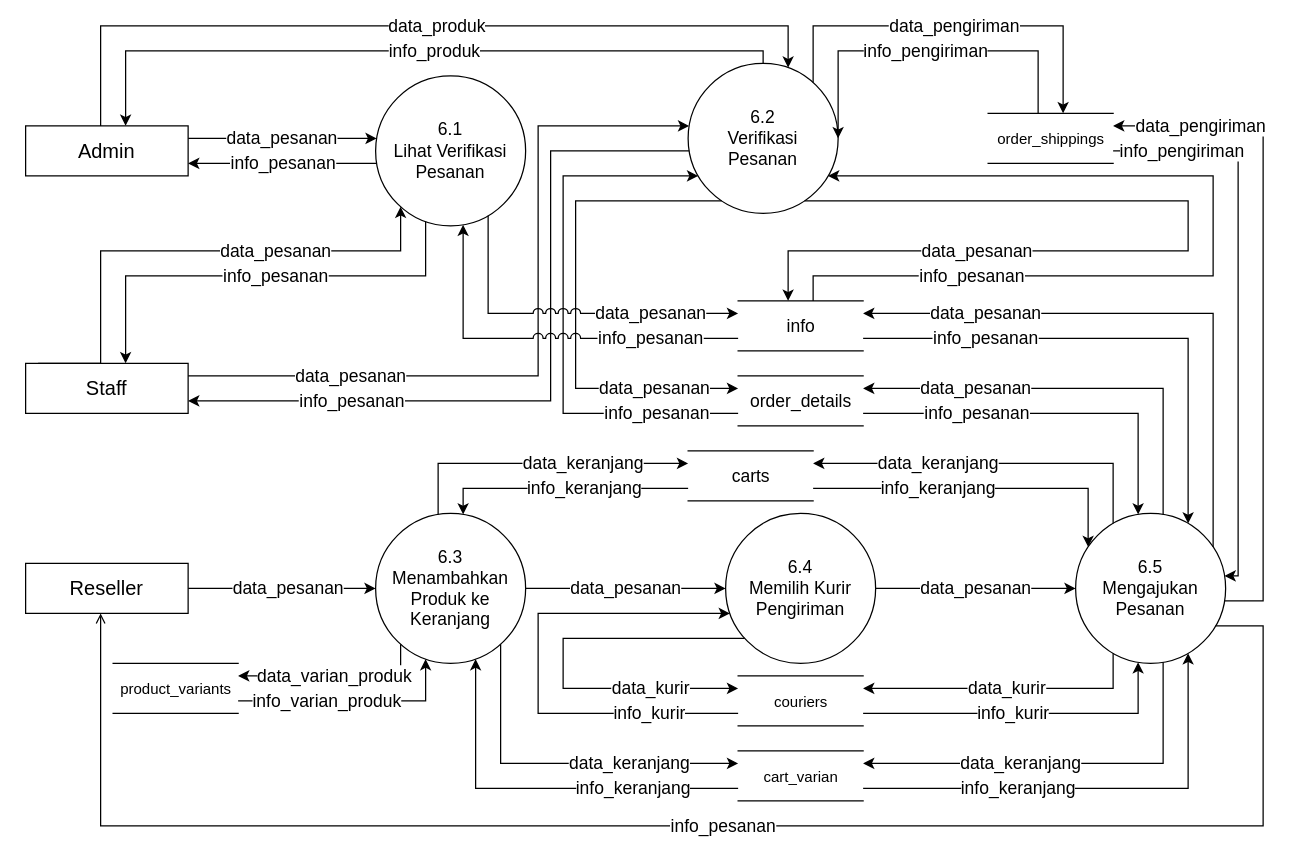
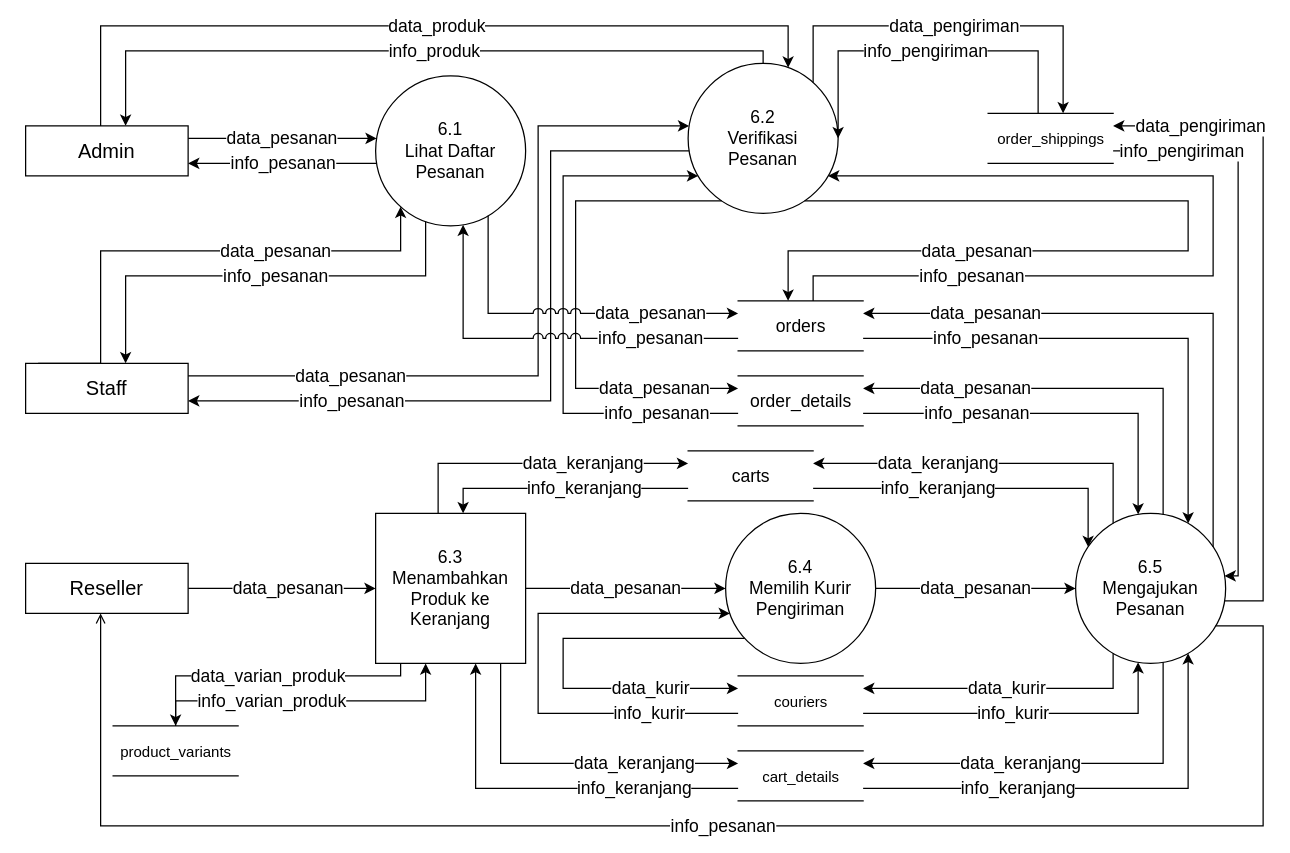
(451, 151) -> (451, 151)
(801, 326) -> (801, 326)
(451, 588) -> (451, 588)
(176, 688) -> (176, 751)
(801, 776) -> (801, 776)
